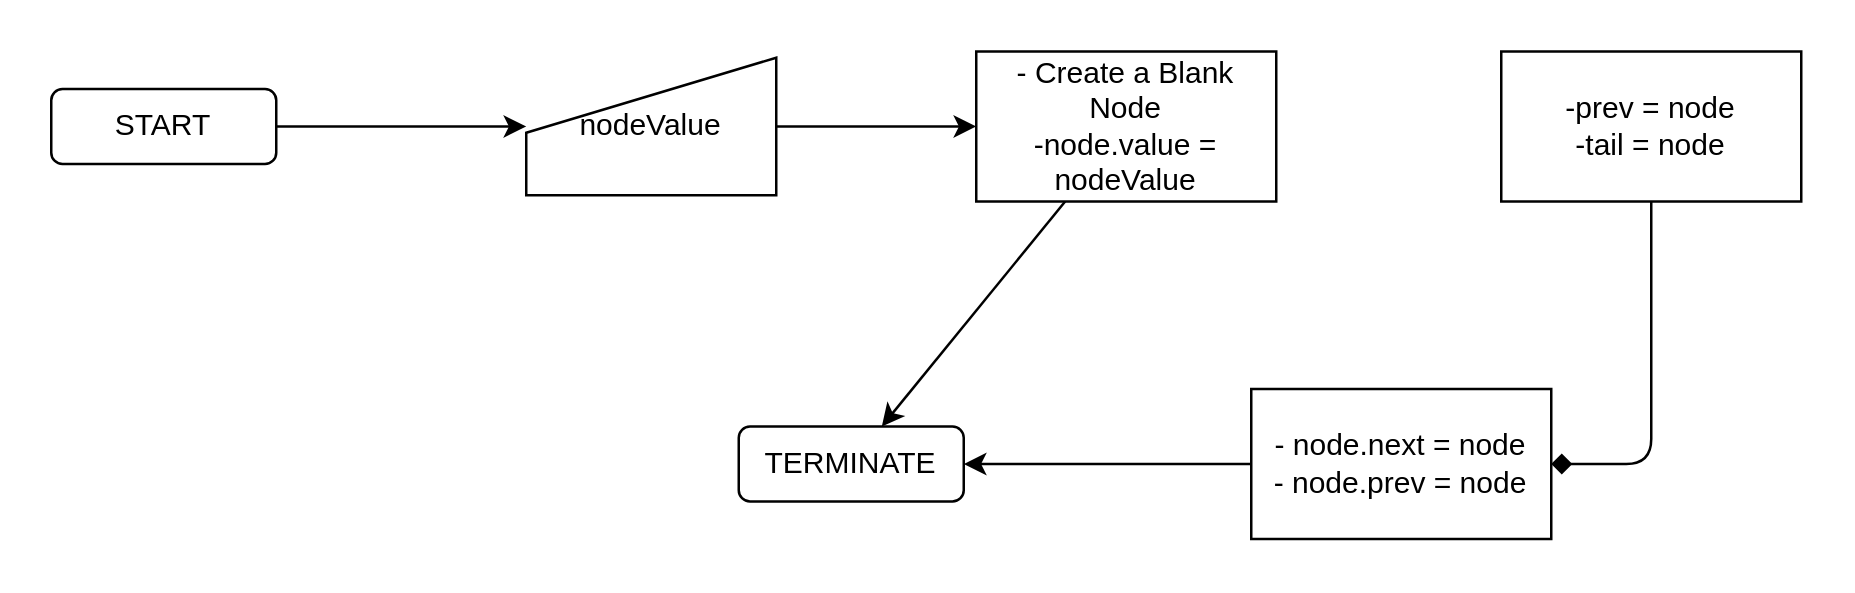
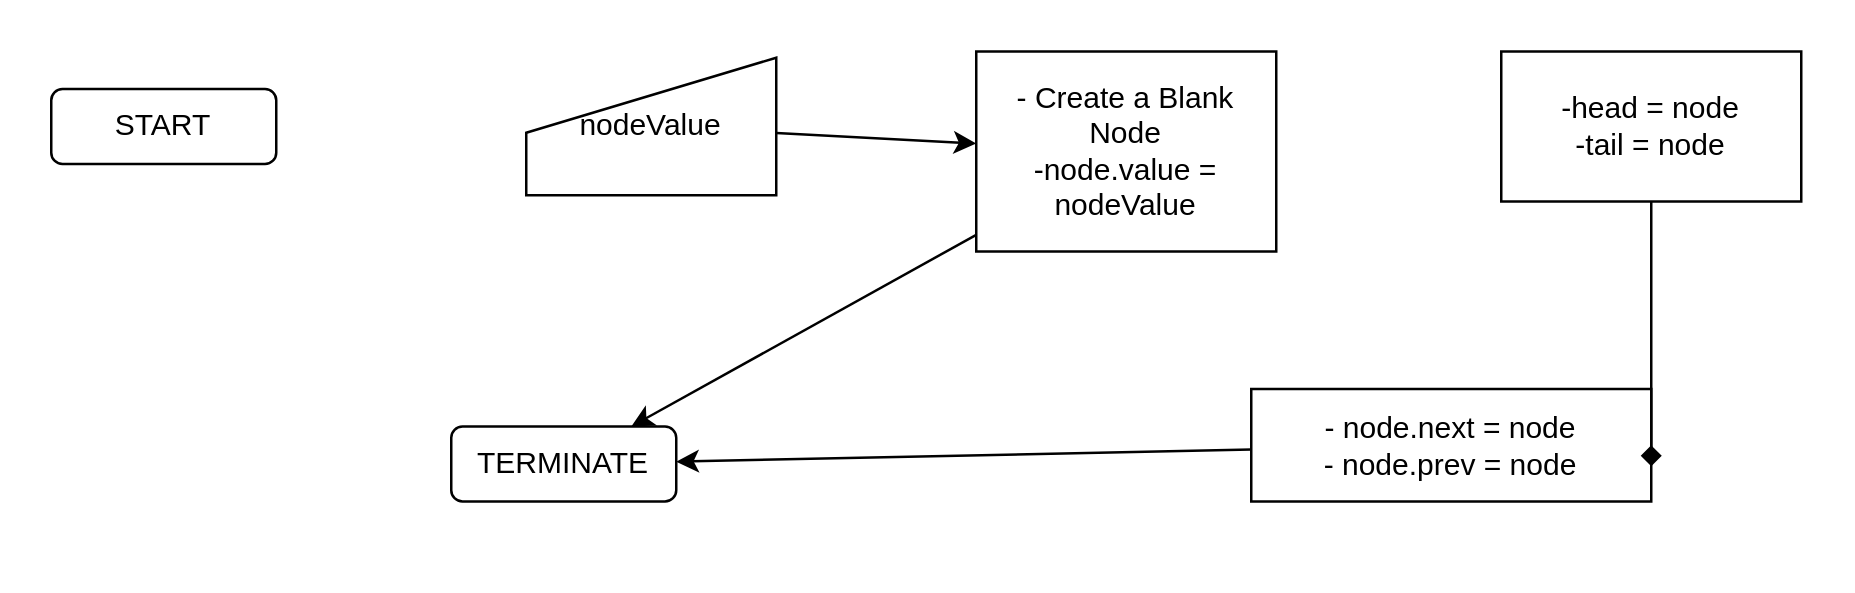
(393, 126) -> none
(1126, 126) -> (1126, 151)
(1651, 126) -> (1651, 126)
(851, 464) -> (564, 464)
(1401, 464) -> (1451, 445)
